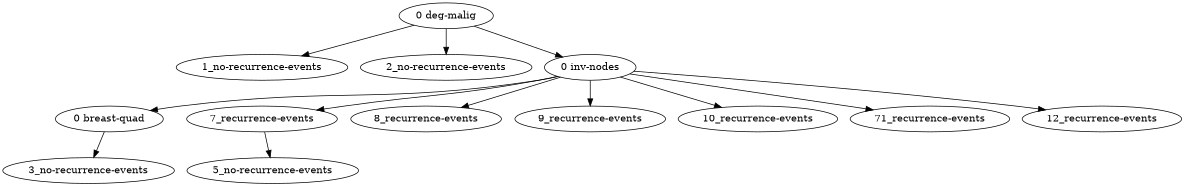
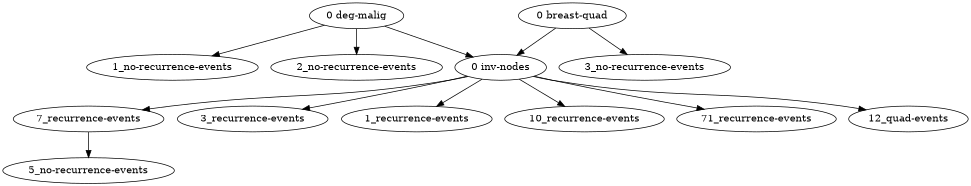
(358, 95) -> (539, 40)
(426, 119) -> (253, 119)
(590, 119) -> (417, 119)
(1102, 119) -> (908, 119)
